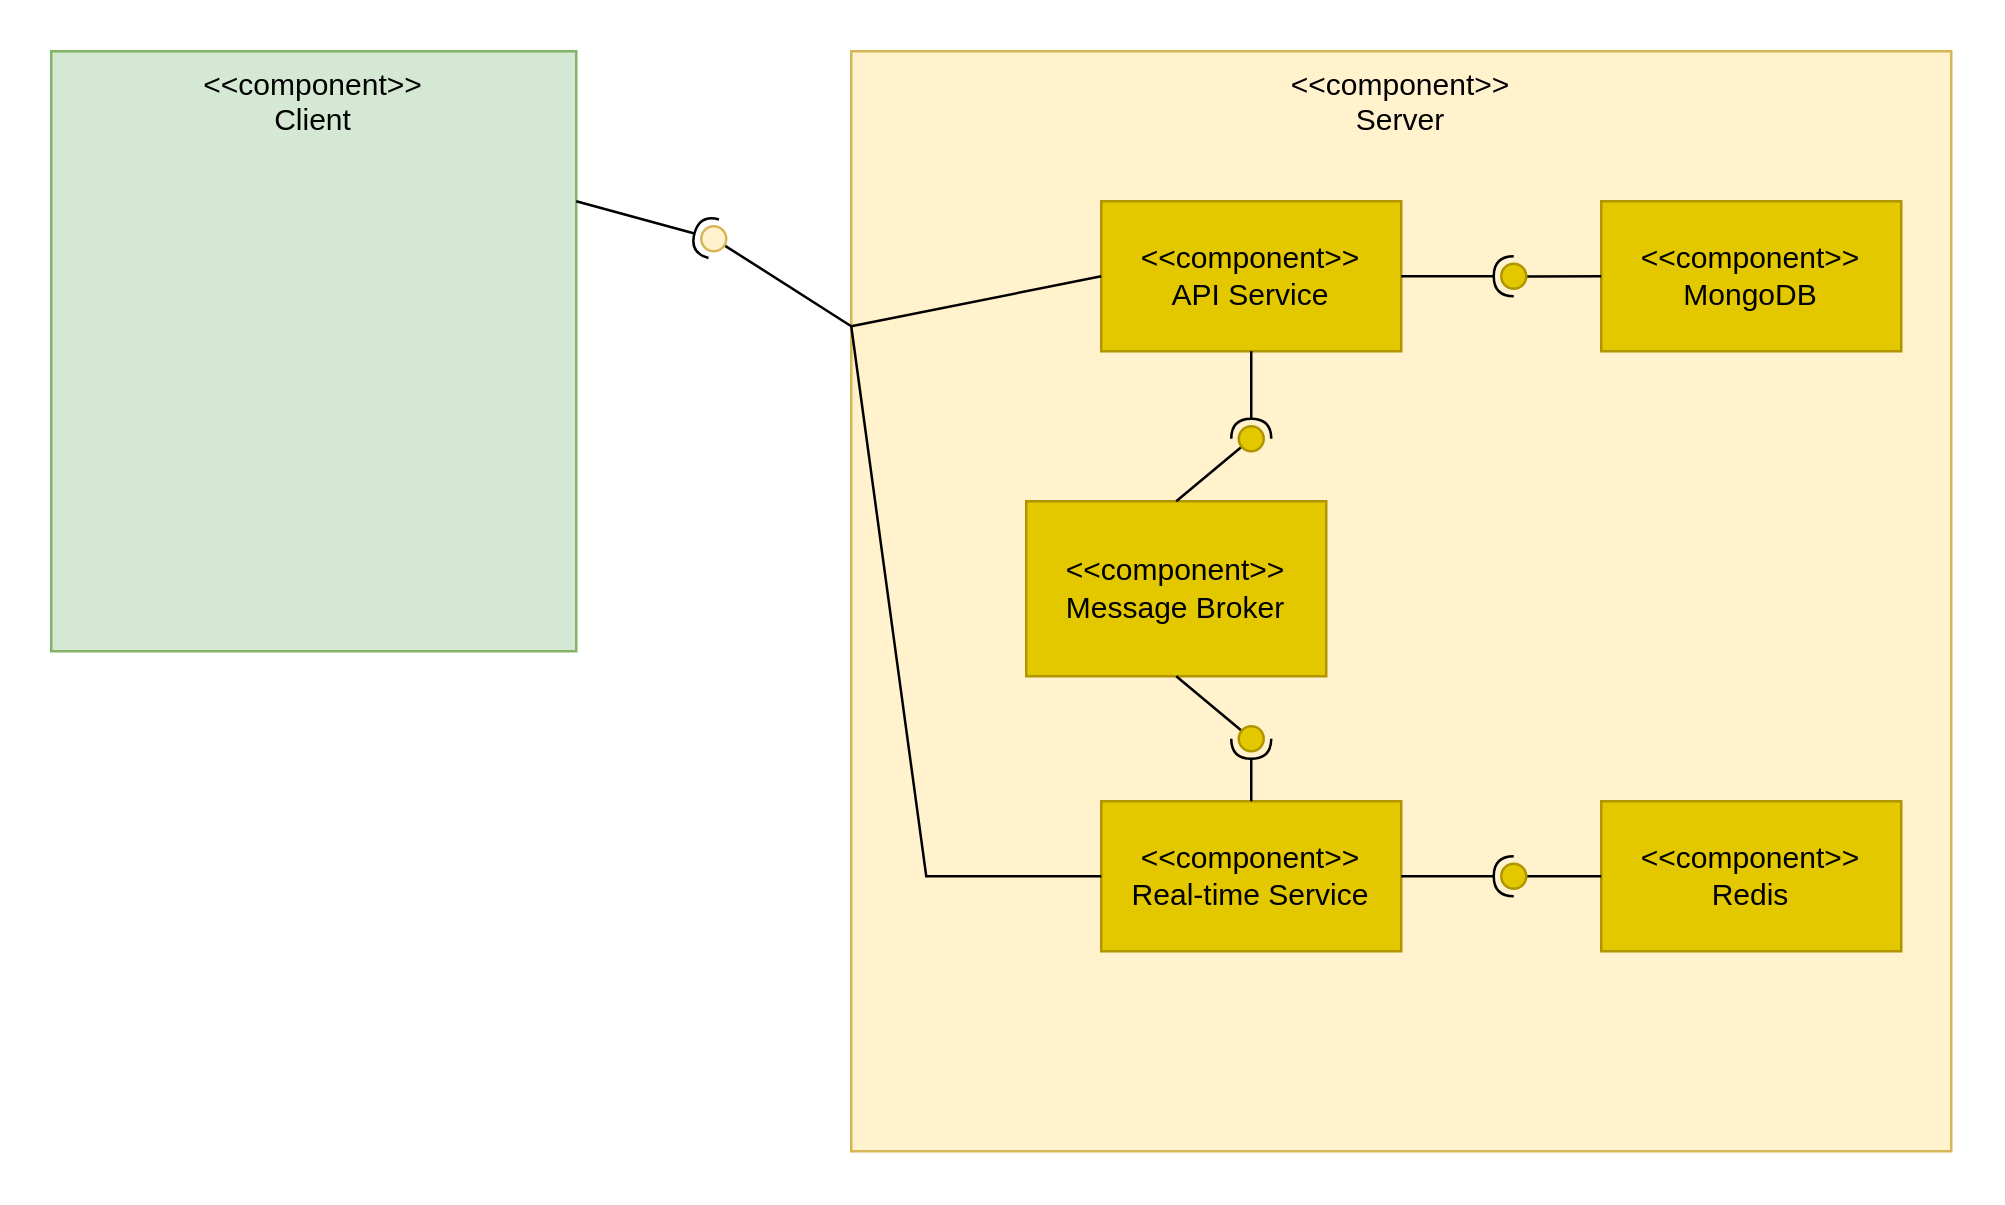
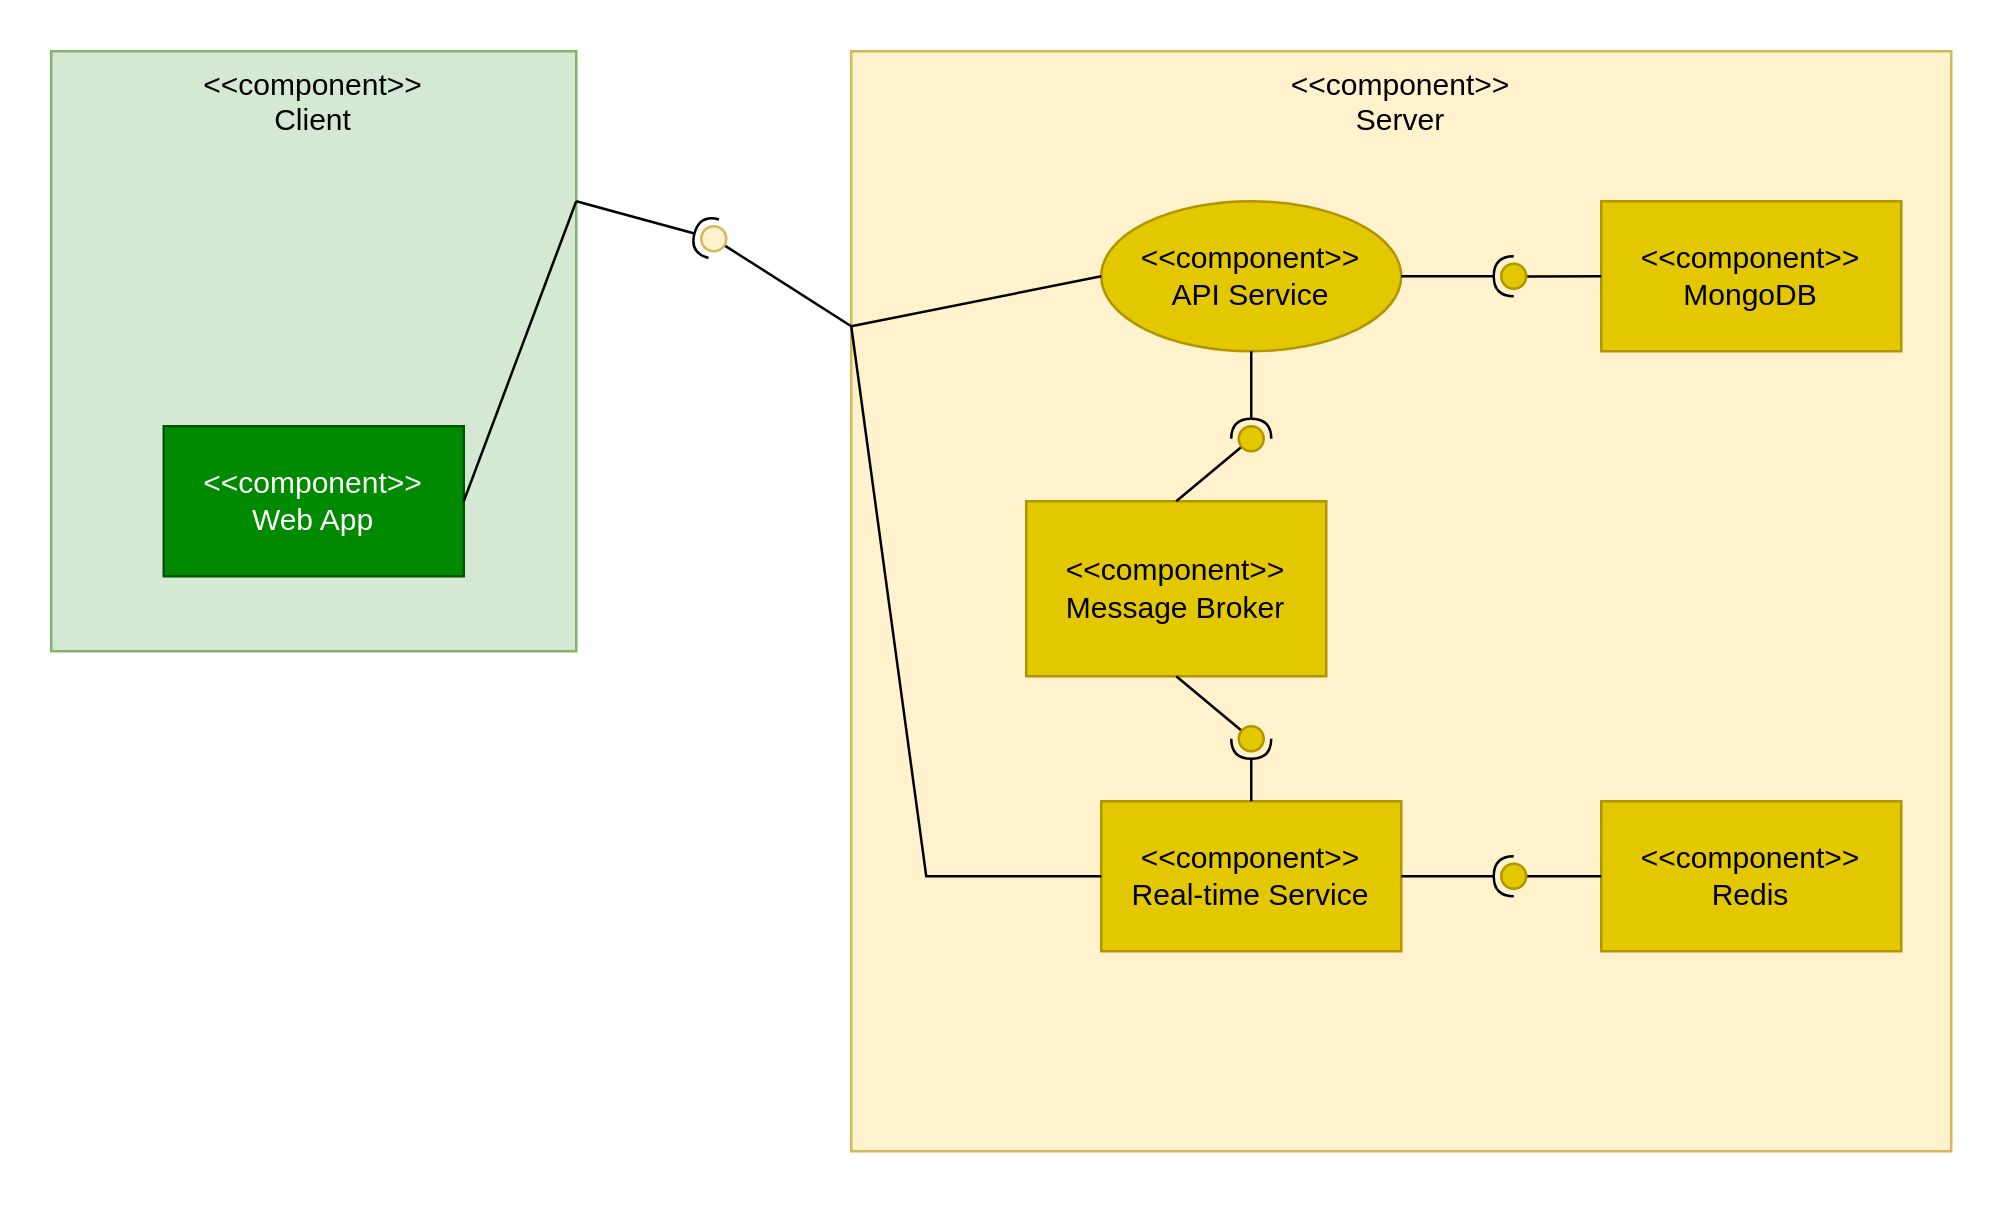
(1251, 276) -> (1251, 276)
none -> (519, 354)
none -> (314, 501)
